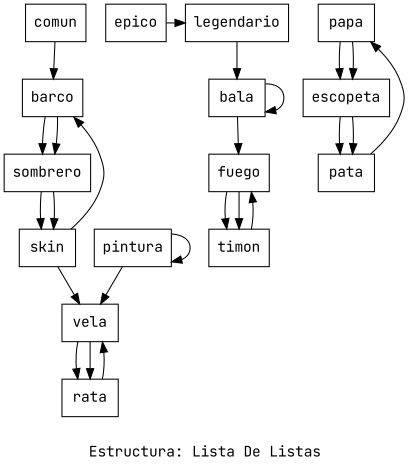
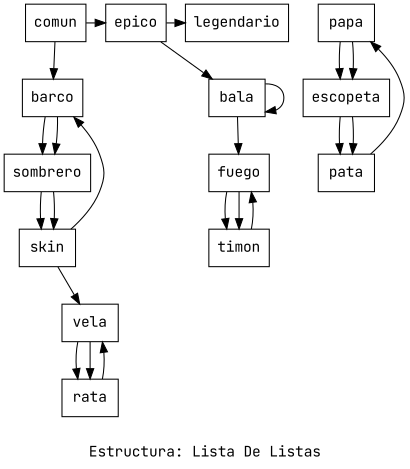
none -> (91, 23)
(237, 55) -> (182, 57)
(133, 248) -> none
